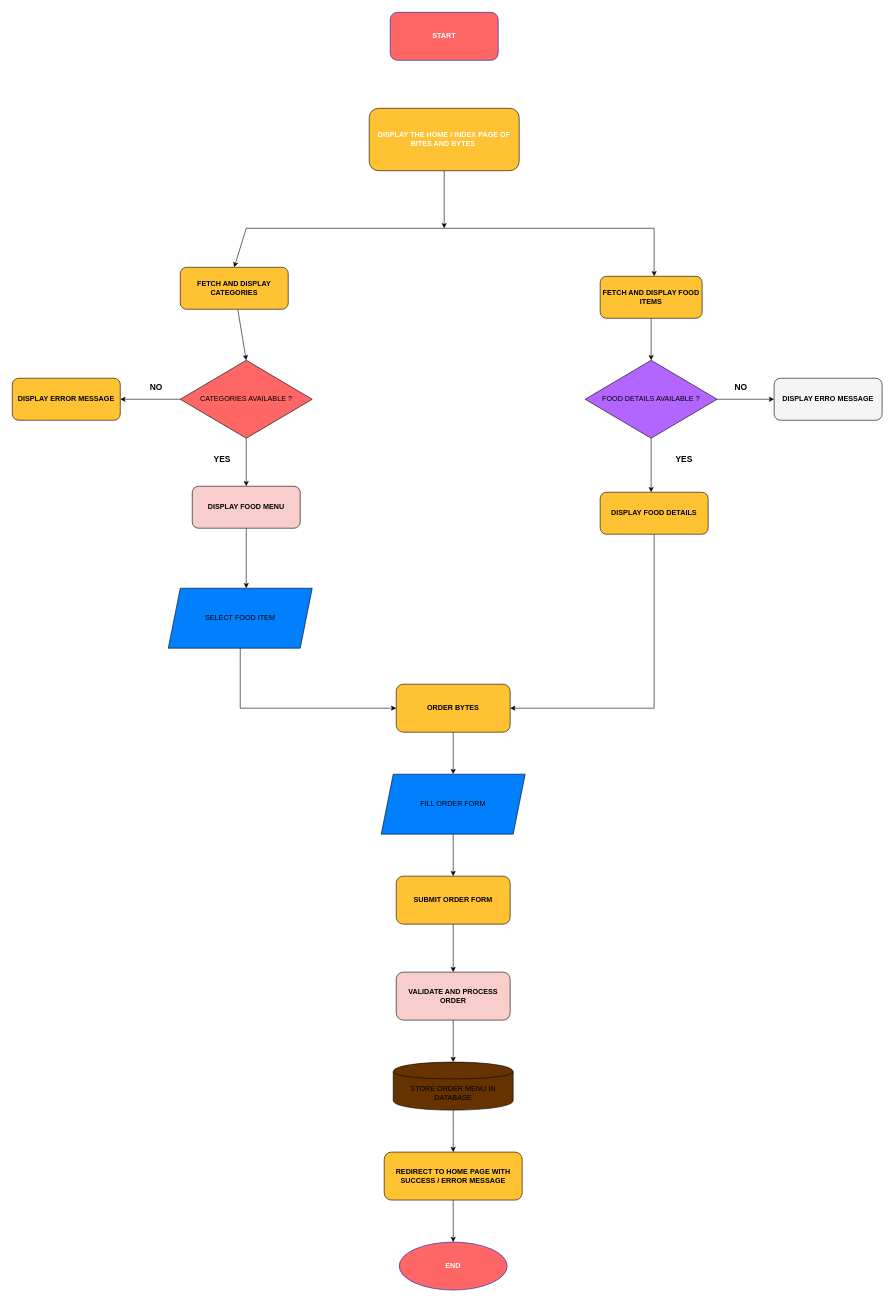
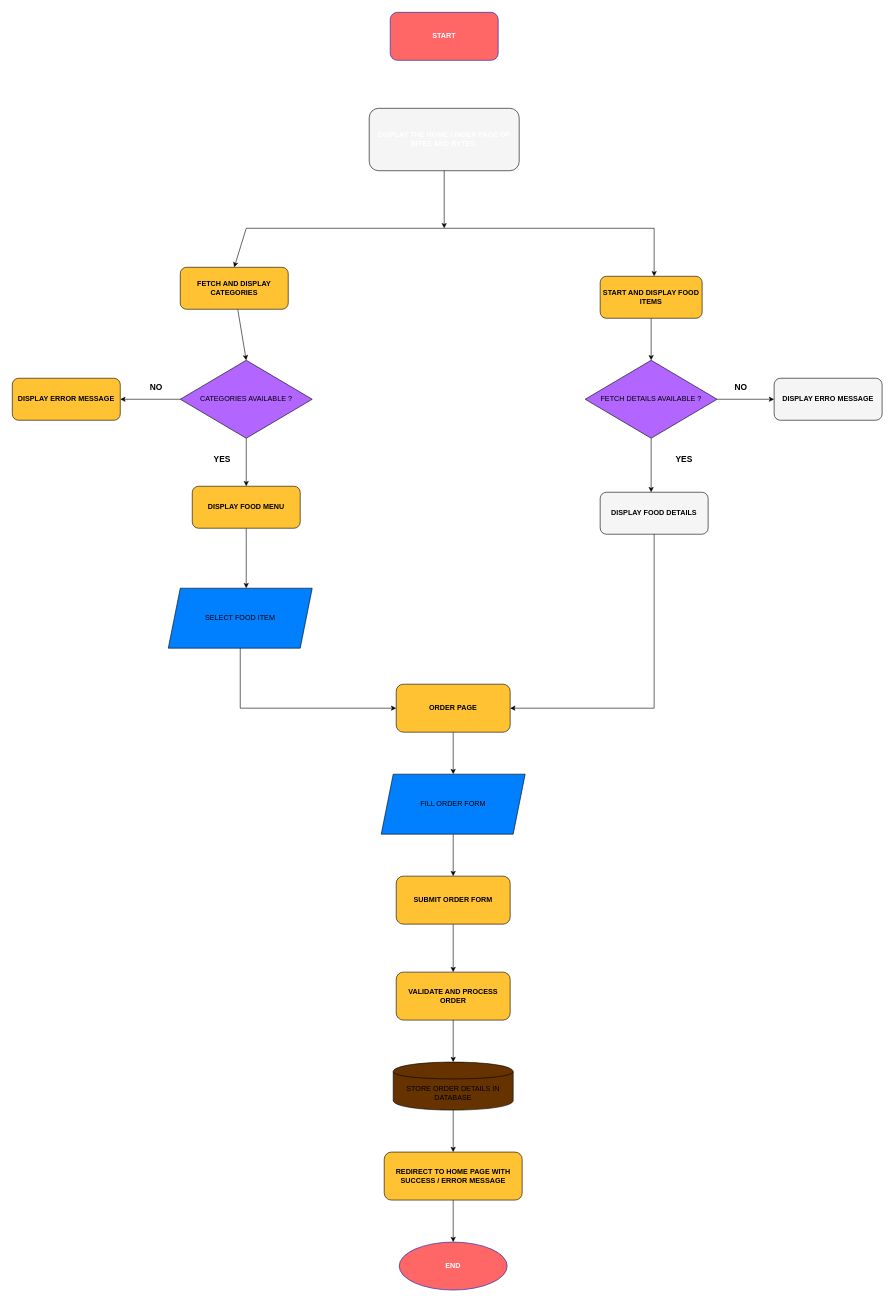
(444, 140) -> (444, 140)
(651, 297) -> (651, 297)
(246, 399) -> (246, 399)
(651, 399) -> (651, 399)
(246, 507) -> (246, 507)
(654, 513) -> (654, 513)
(453, 708) -> (453, 708)
(453, 996) -> (453, 996)
(453, 1094) -> (453, 1094)
